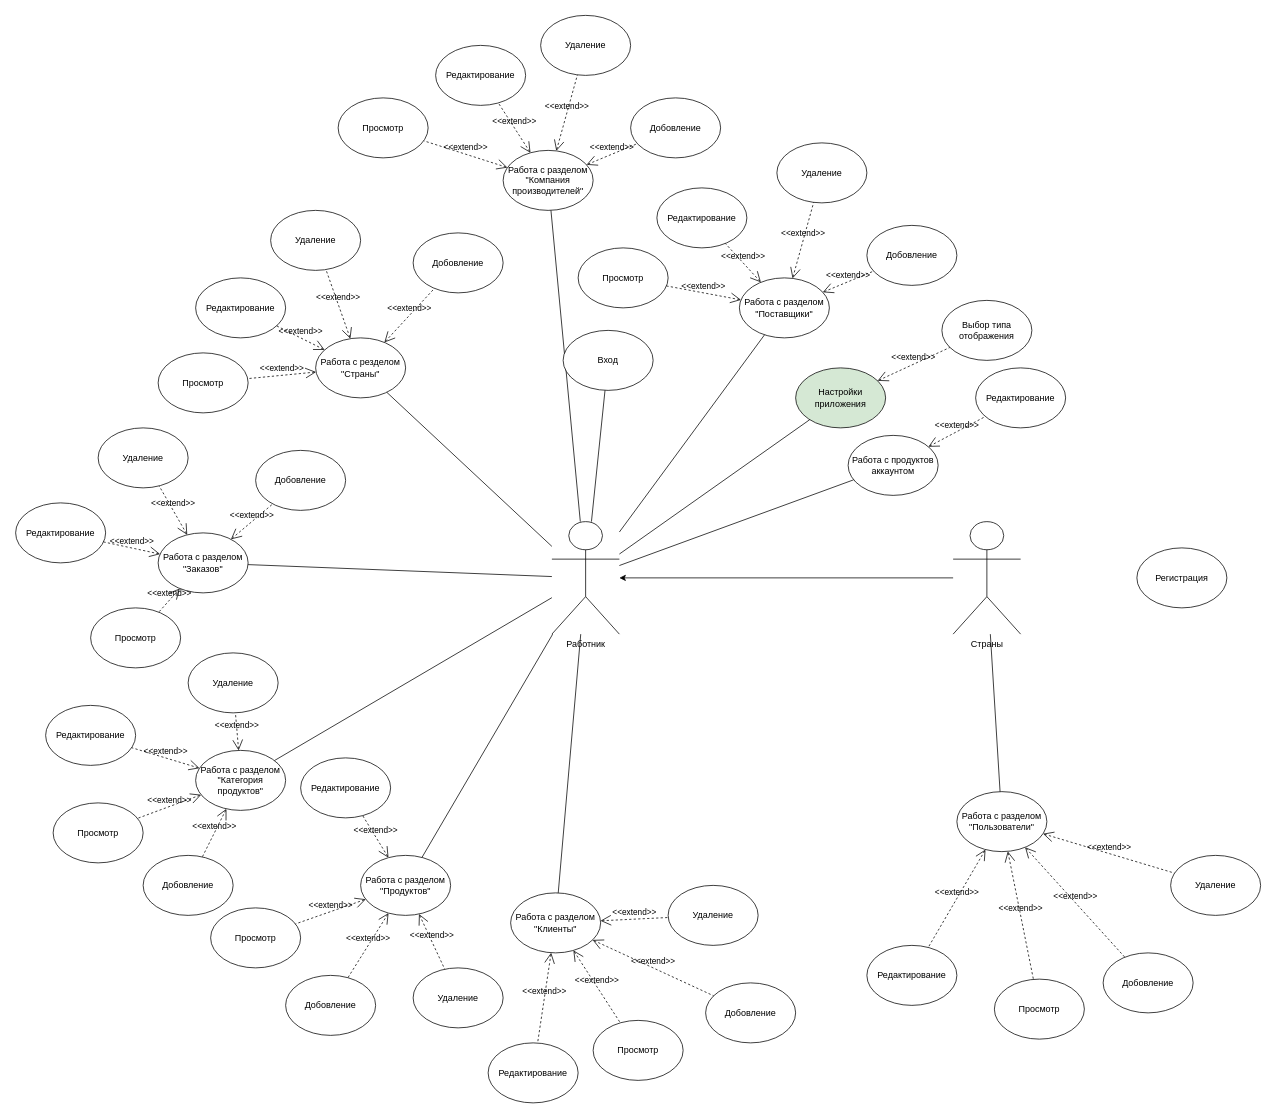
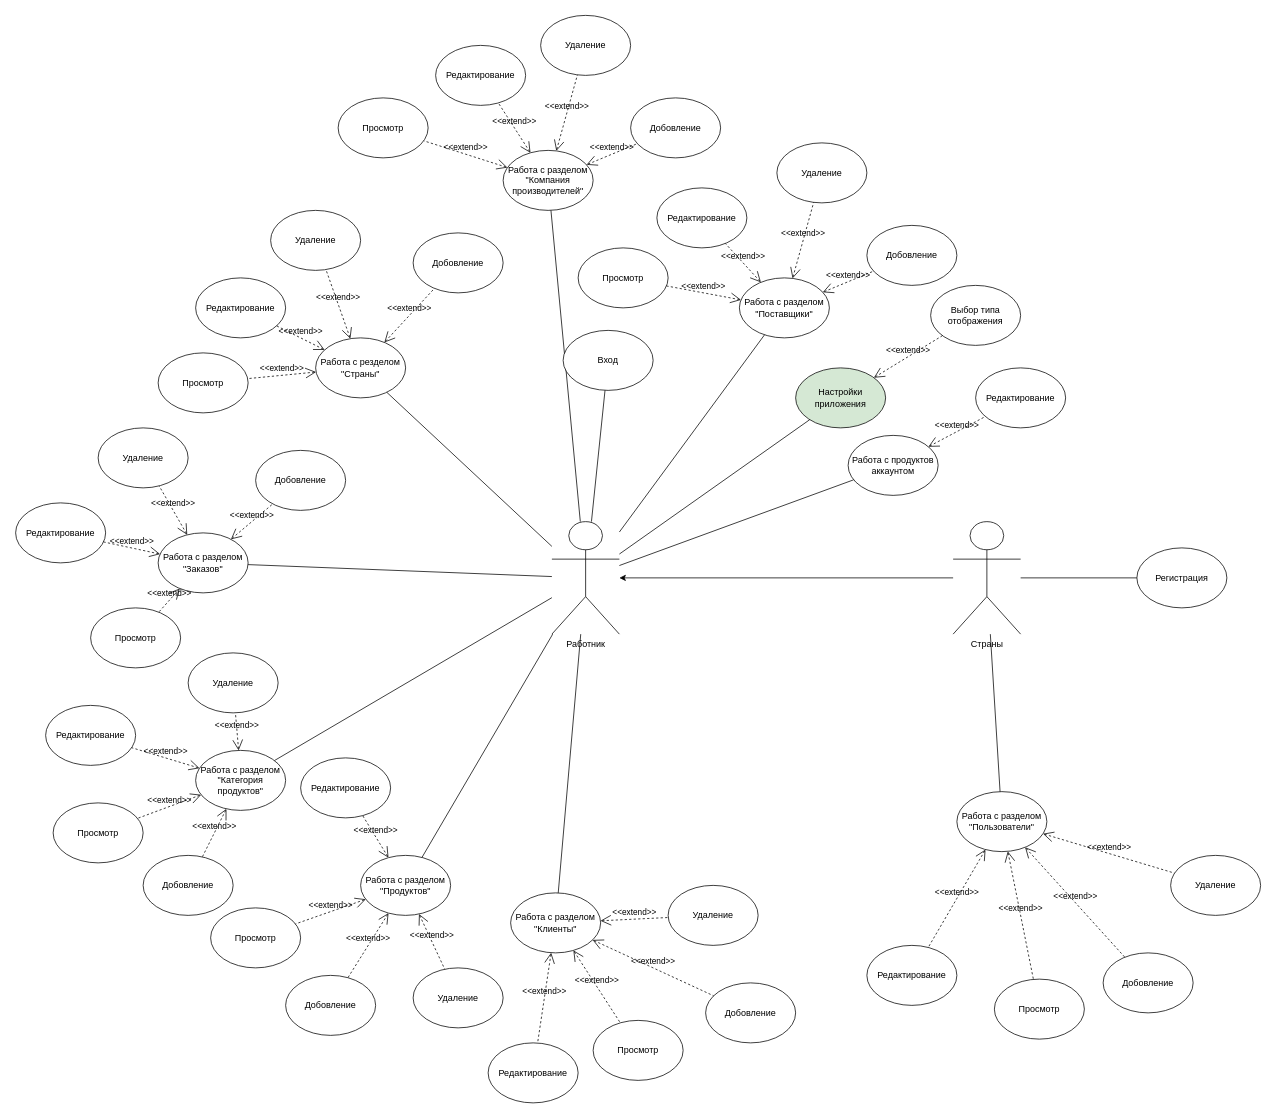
(987, 330) -> (975, 315)
none -> (1079, 578)
